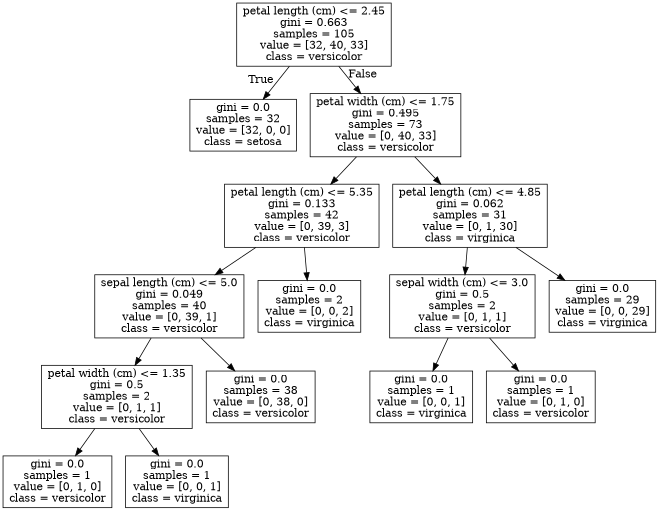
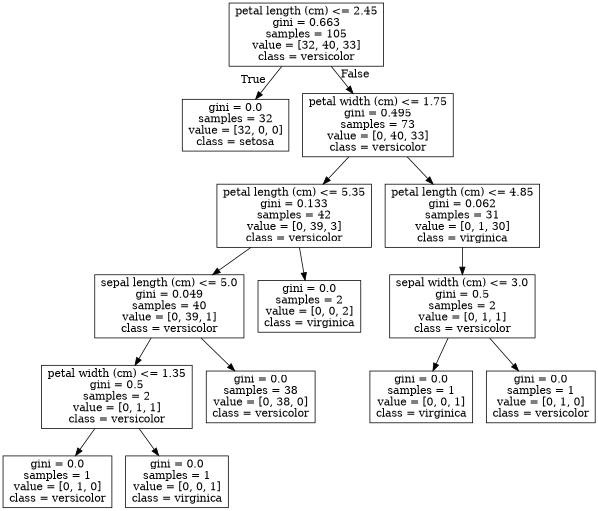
(602, 306) -> none
